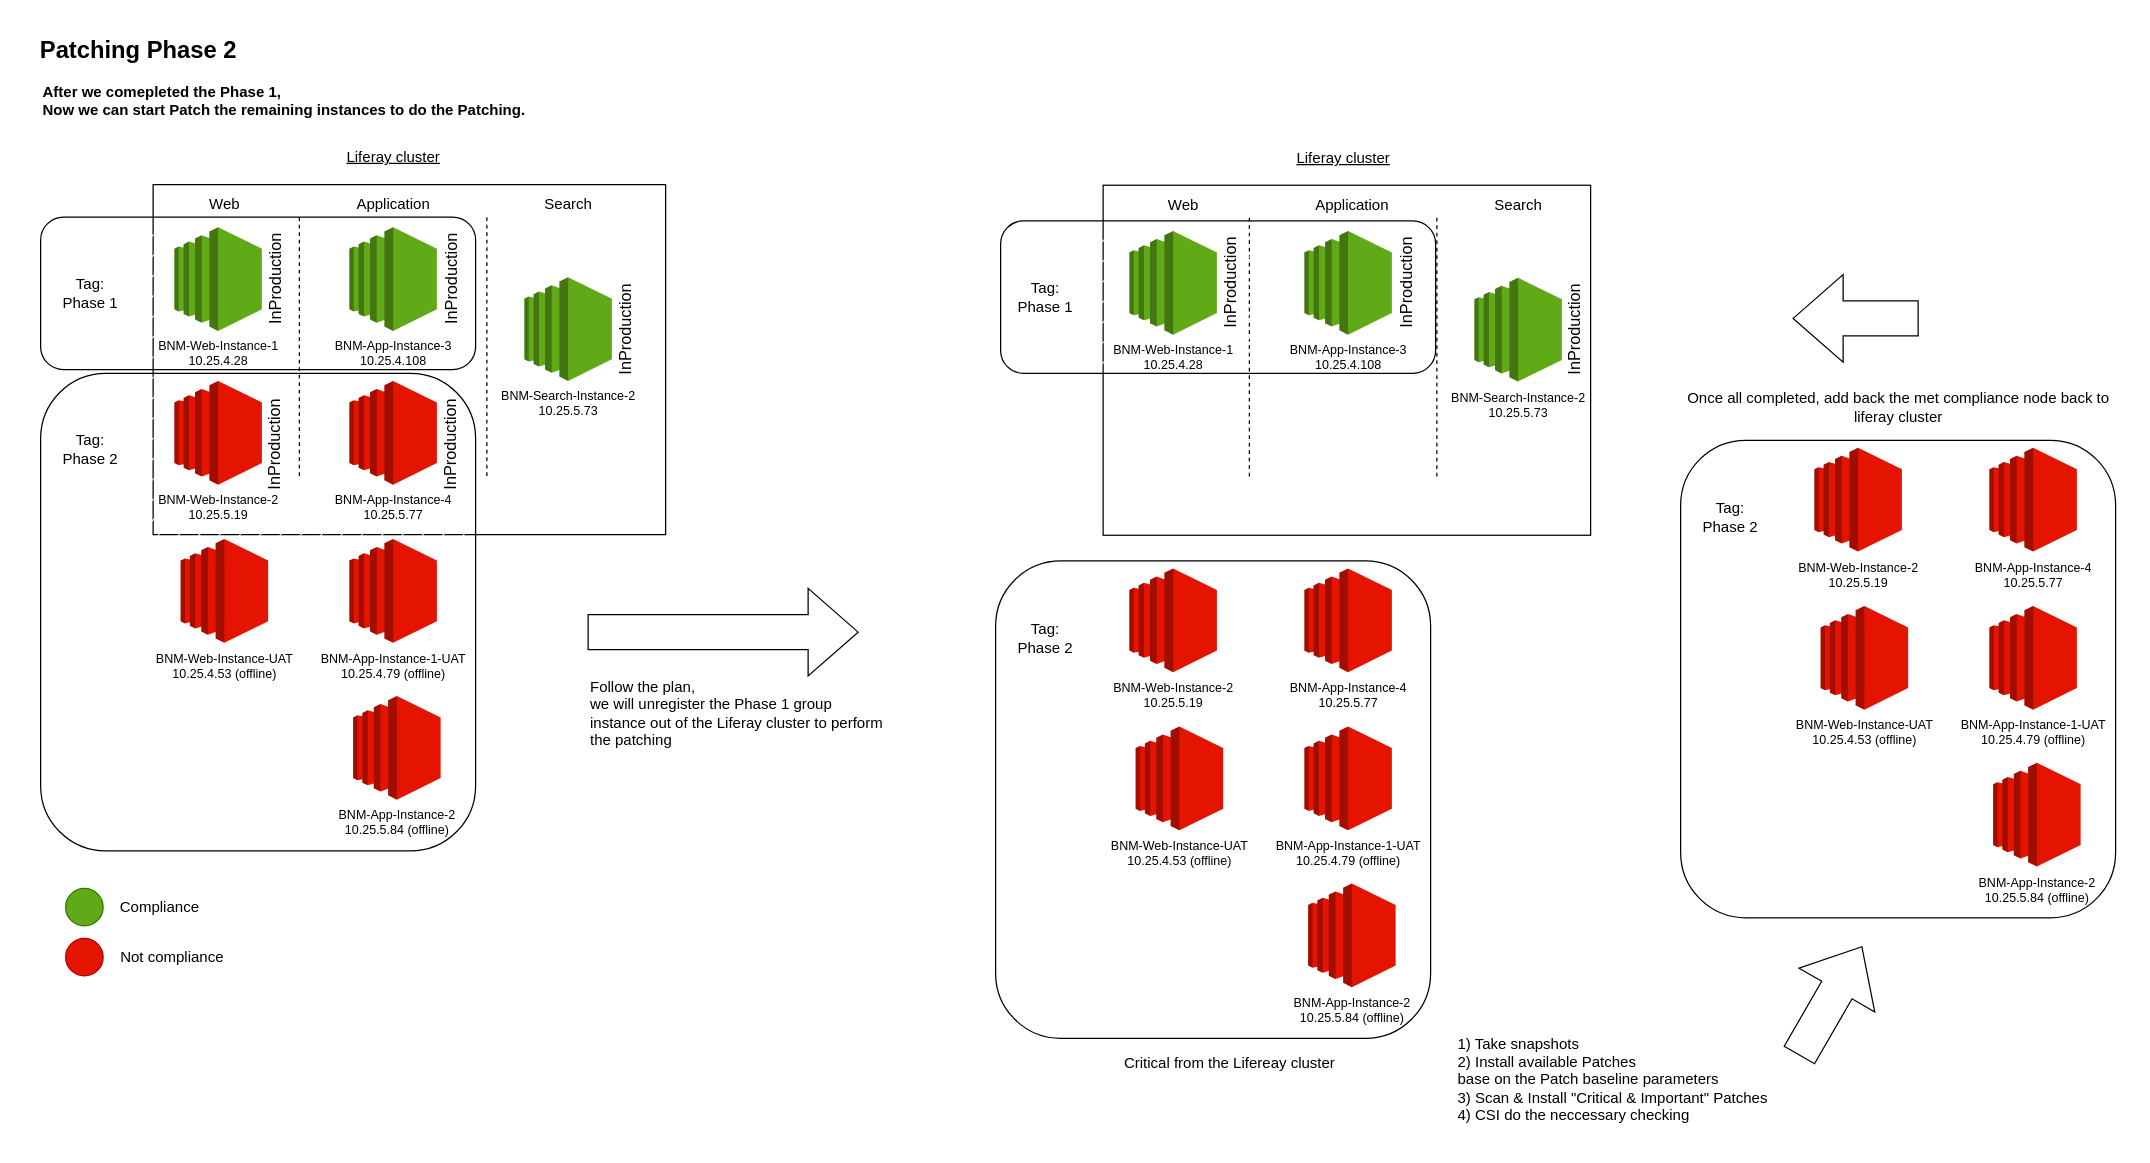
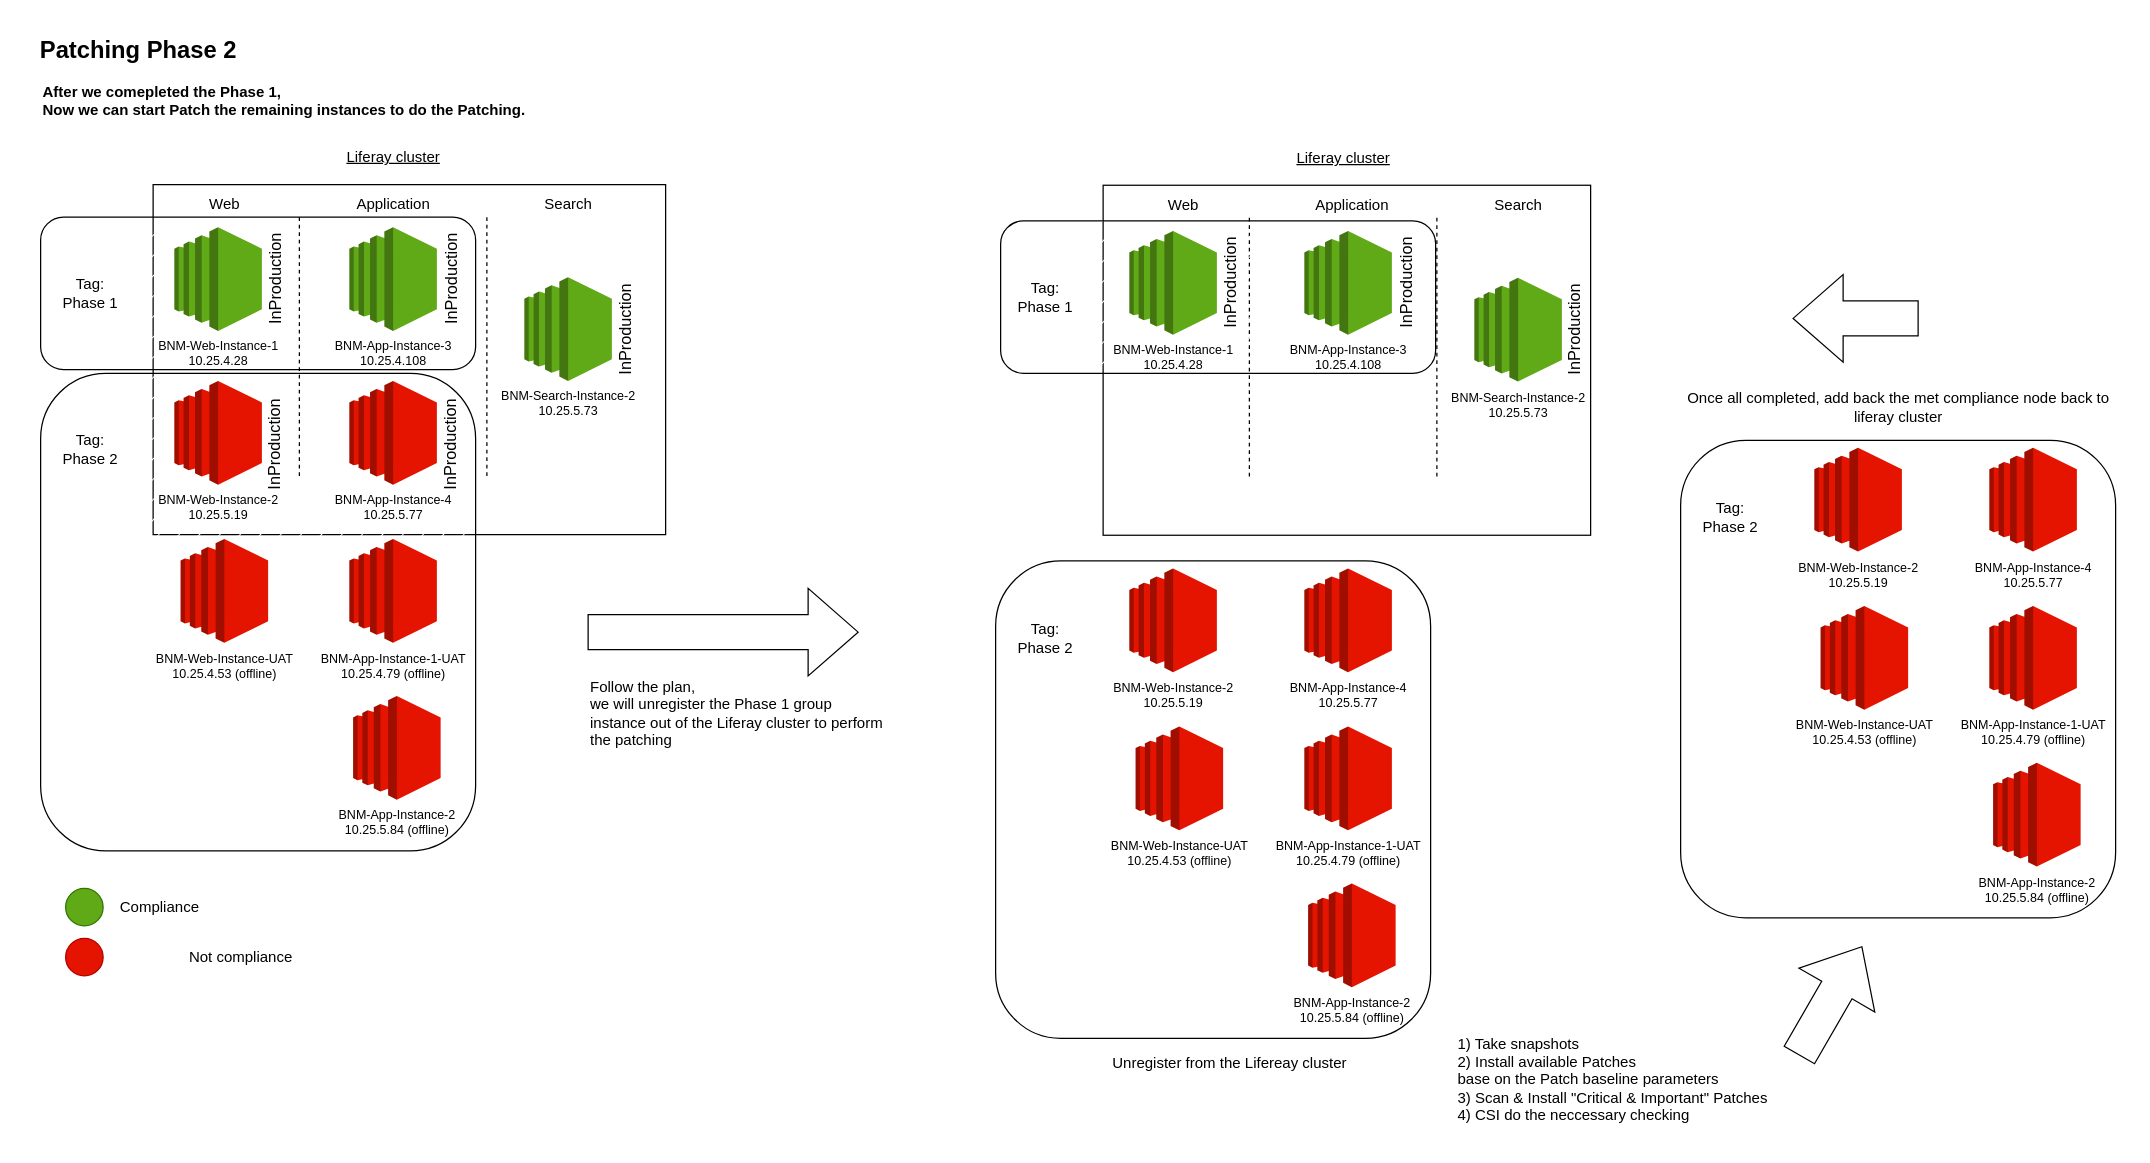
(172, 957) -> (241, 957)
(1230, 1063) -> (1230, 1063)
